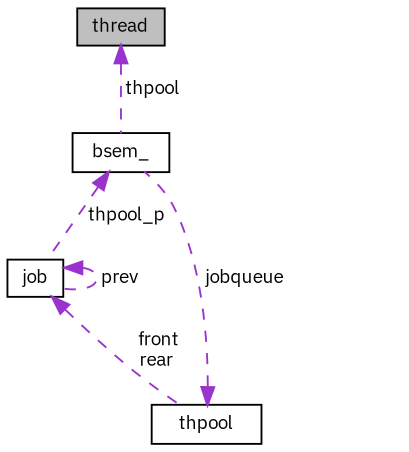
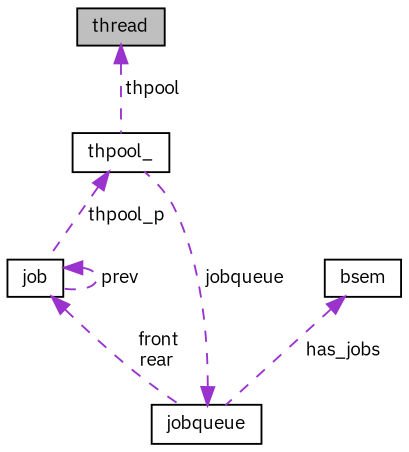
(121, 153) -> (121, 153)
none -> (363, 278)
(207, 424) -> (207, 424)
